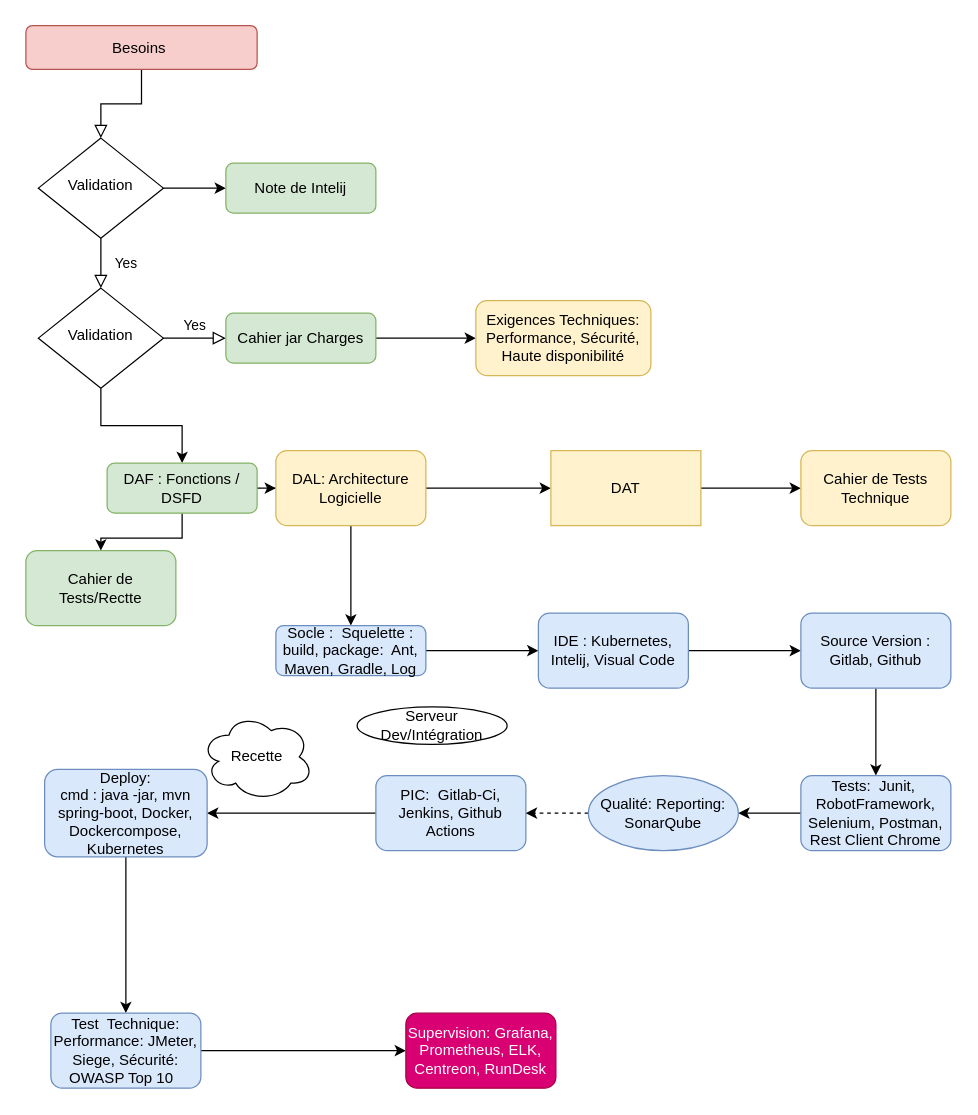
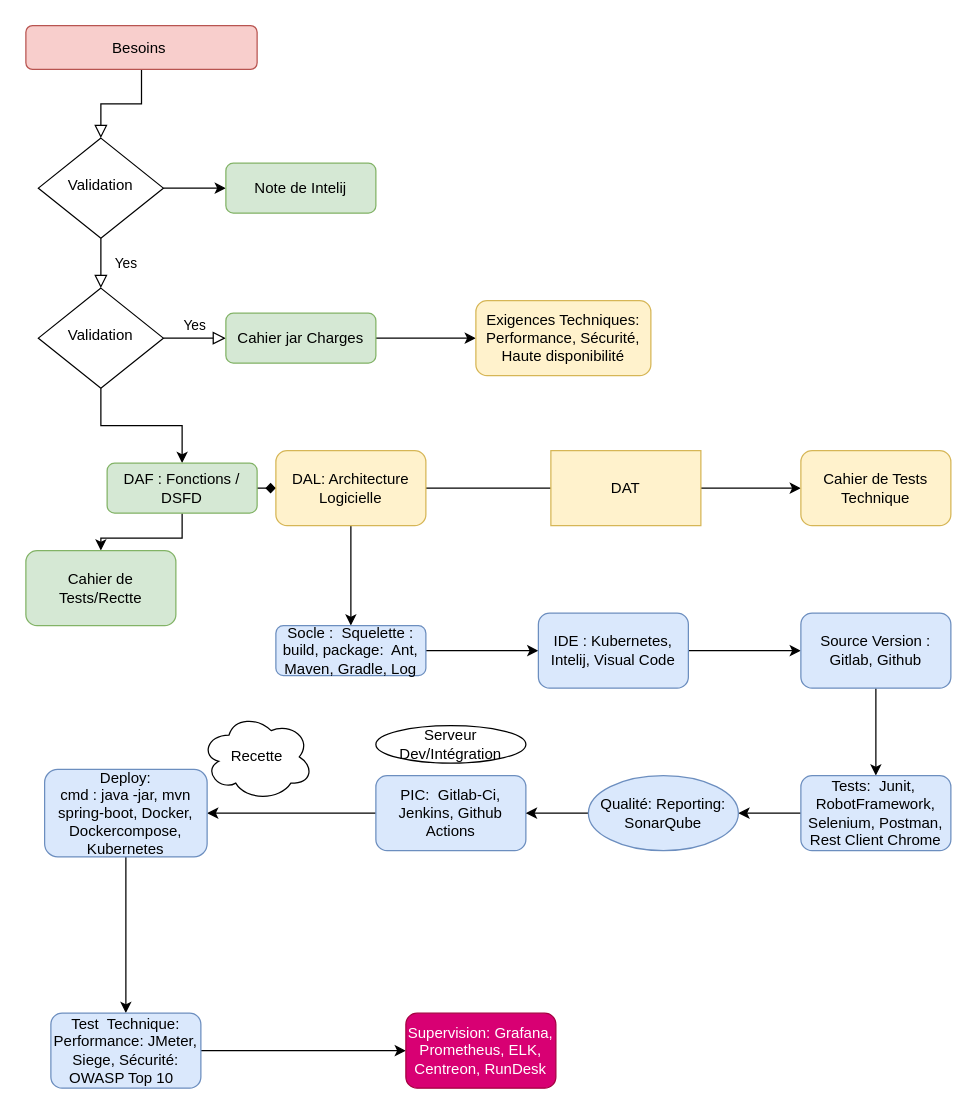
(266, 488) -> (265, 488)
(541, 488) -> (544, 488)
(432, 726) -> (451, 744)
(560, 813) -> (560, 813)
